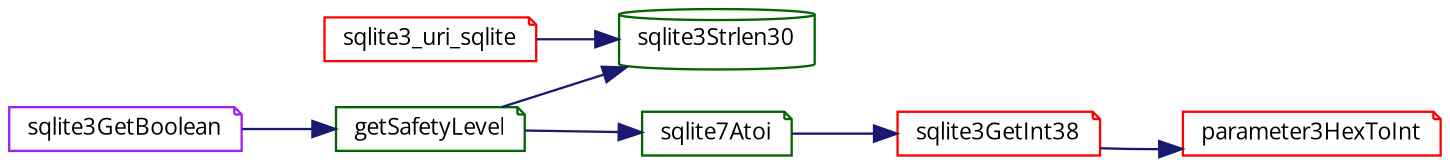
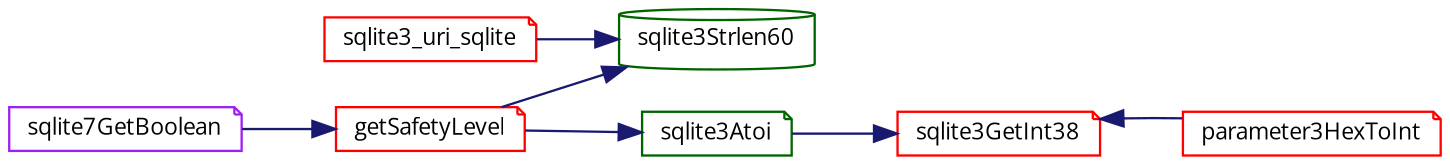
(717, 39) -> (717, 39)
(125, 129) -> (125, 129)
(430, 129) -> (430, 129)
(717, 134) -> (717, 134)
(1130, 149) -> (1153, 118)
